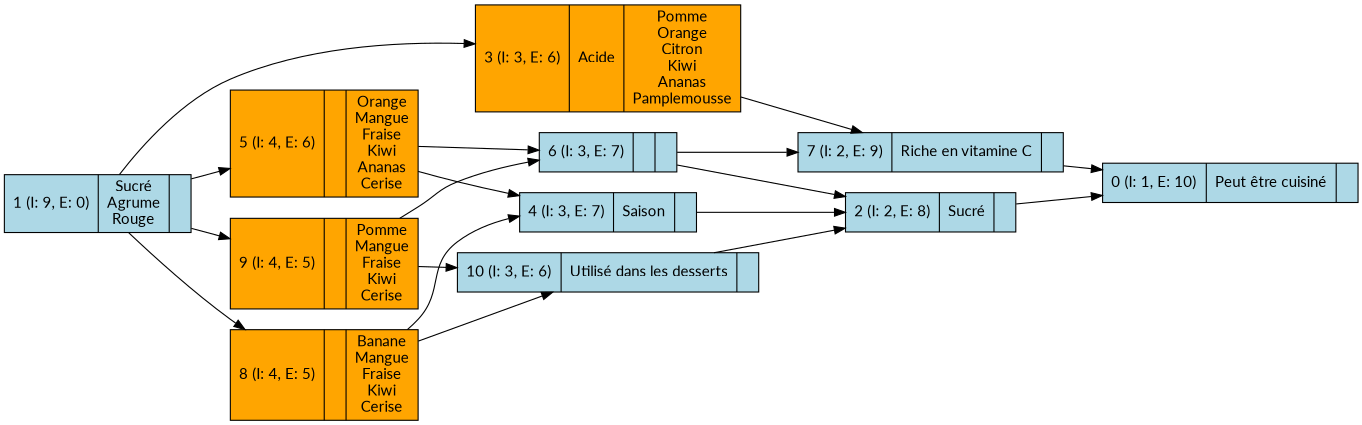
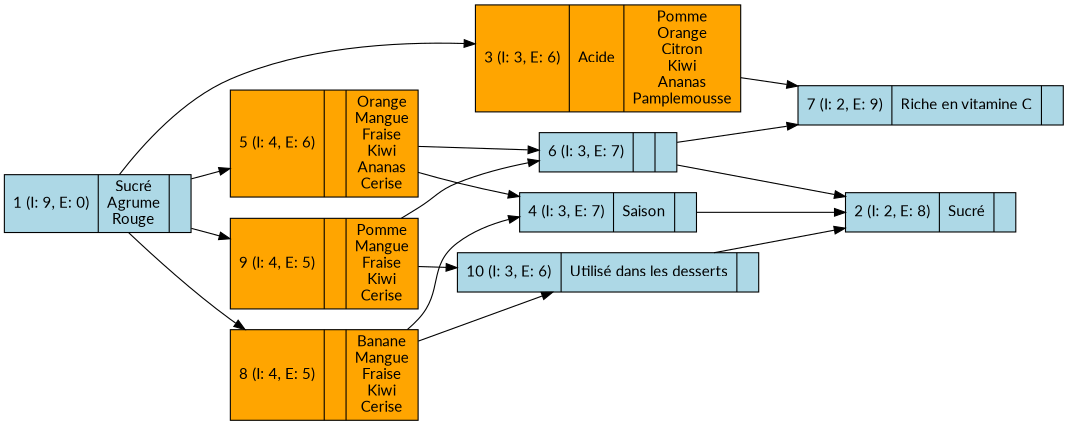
(1230, 183) -> none
